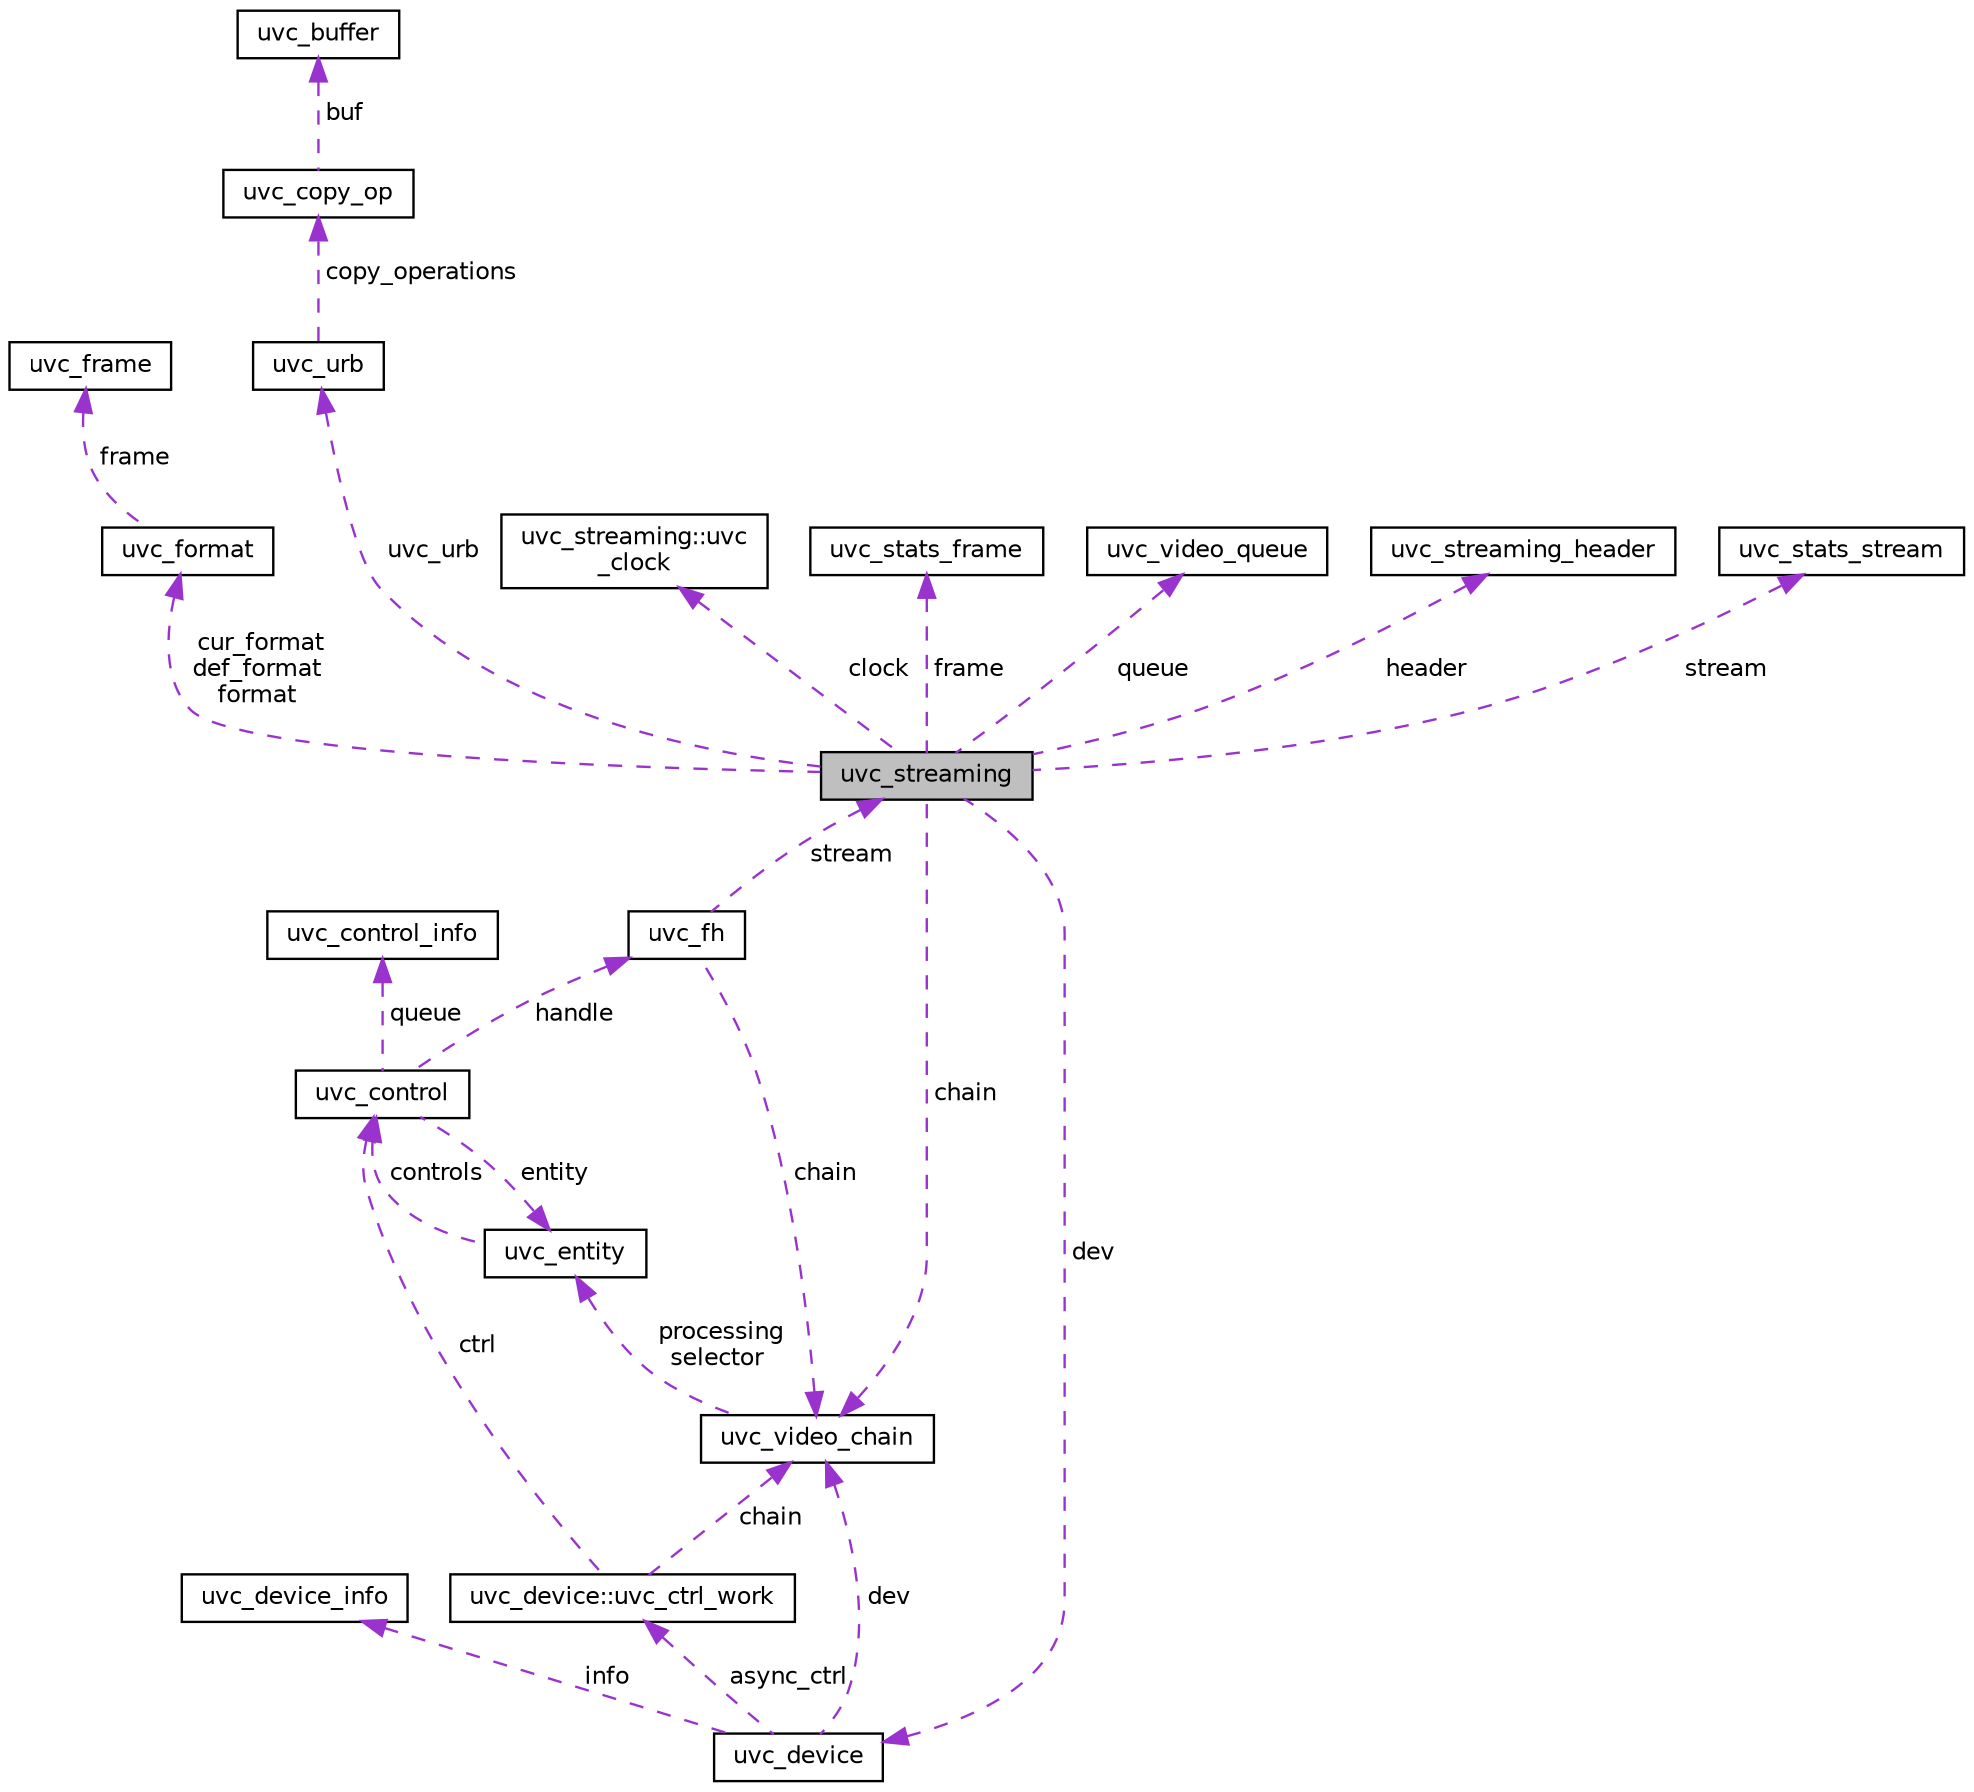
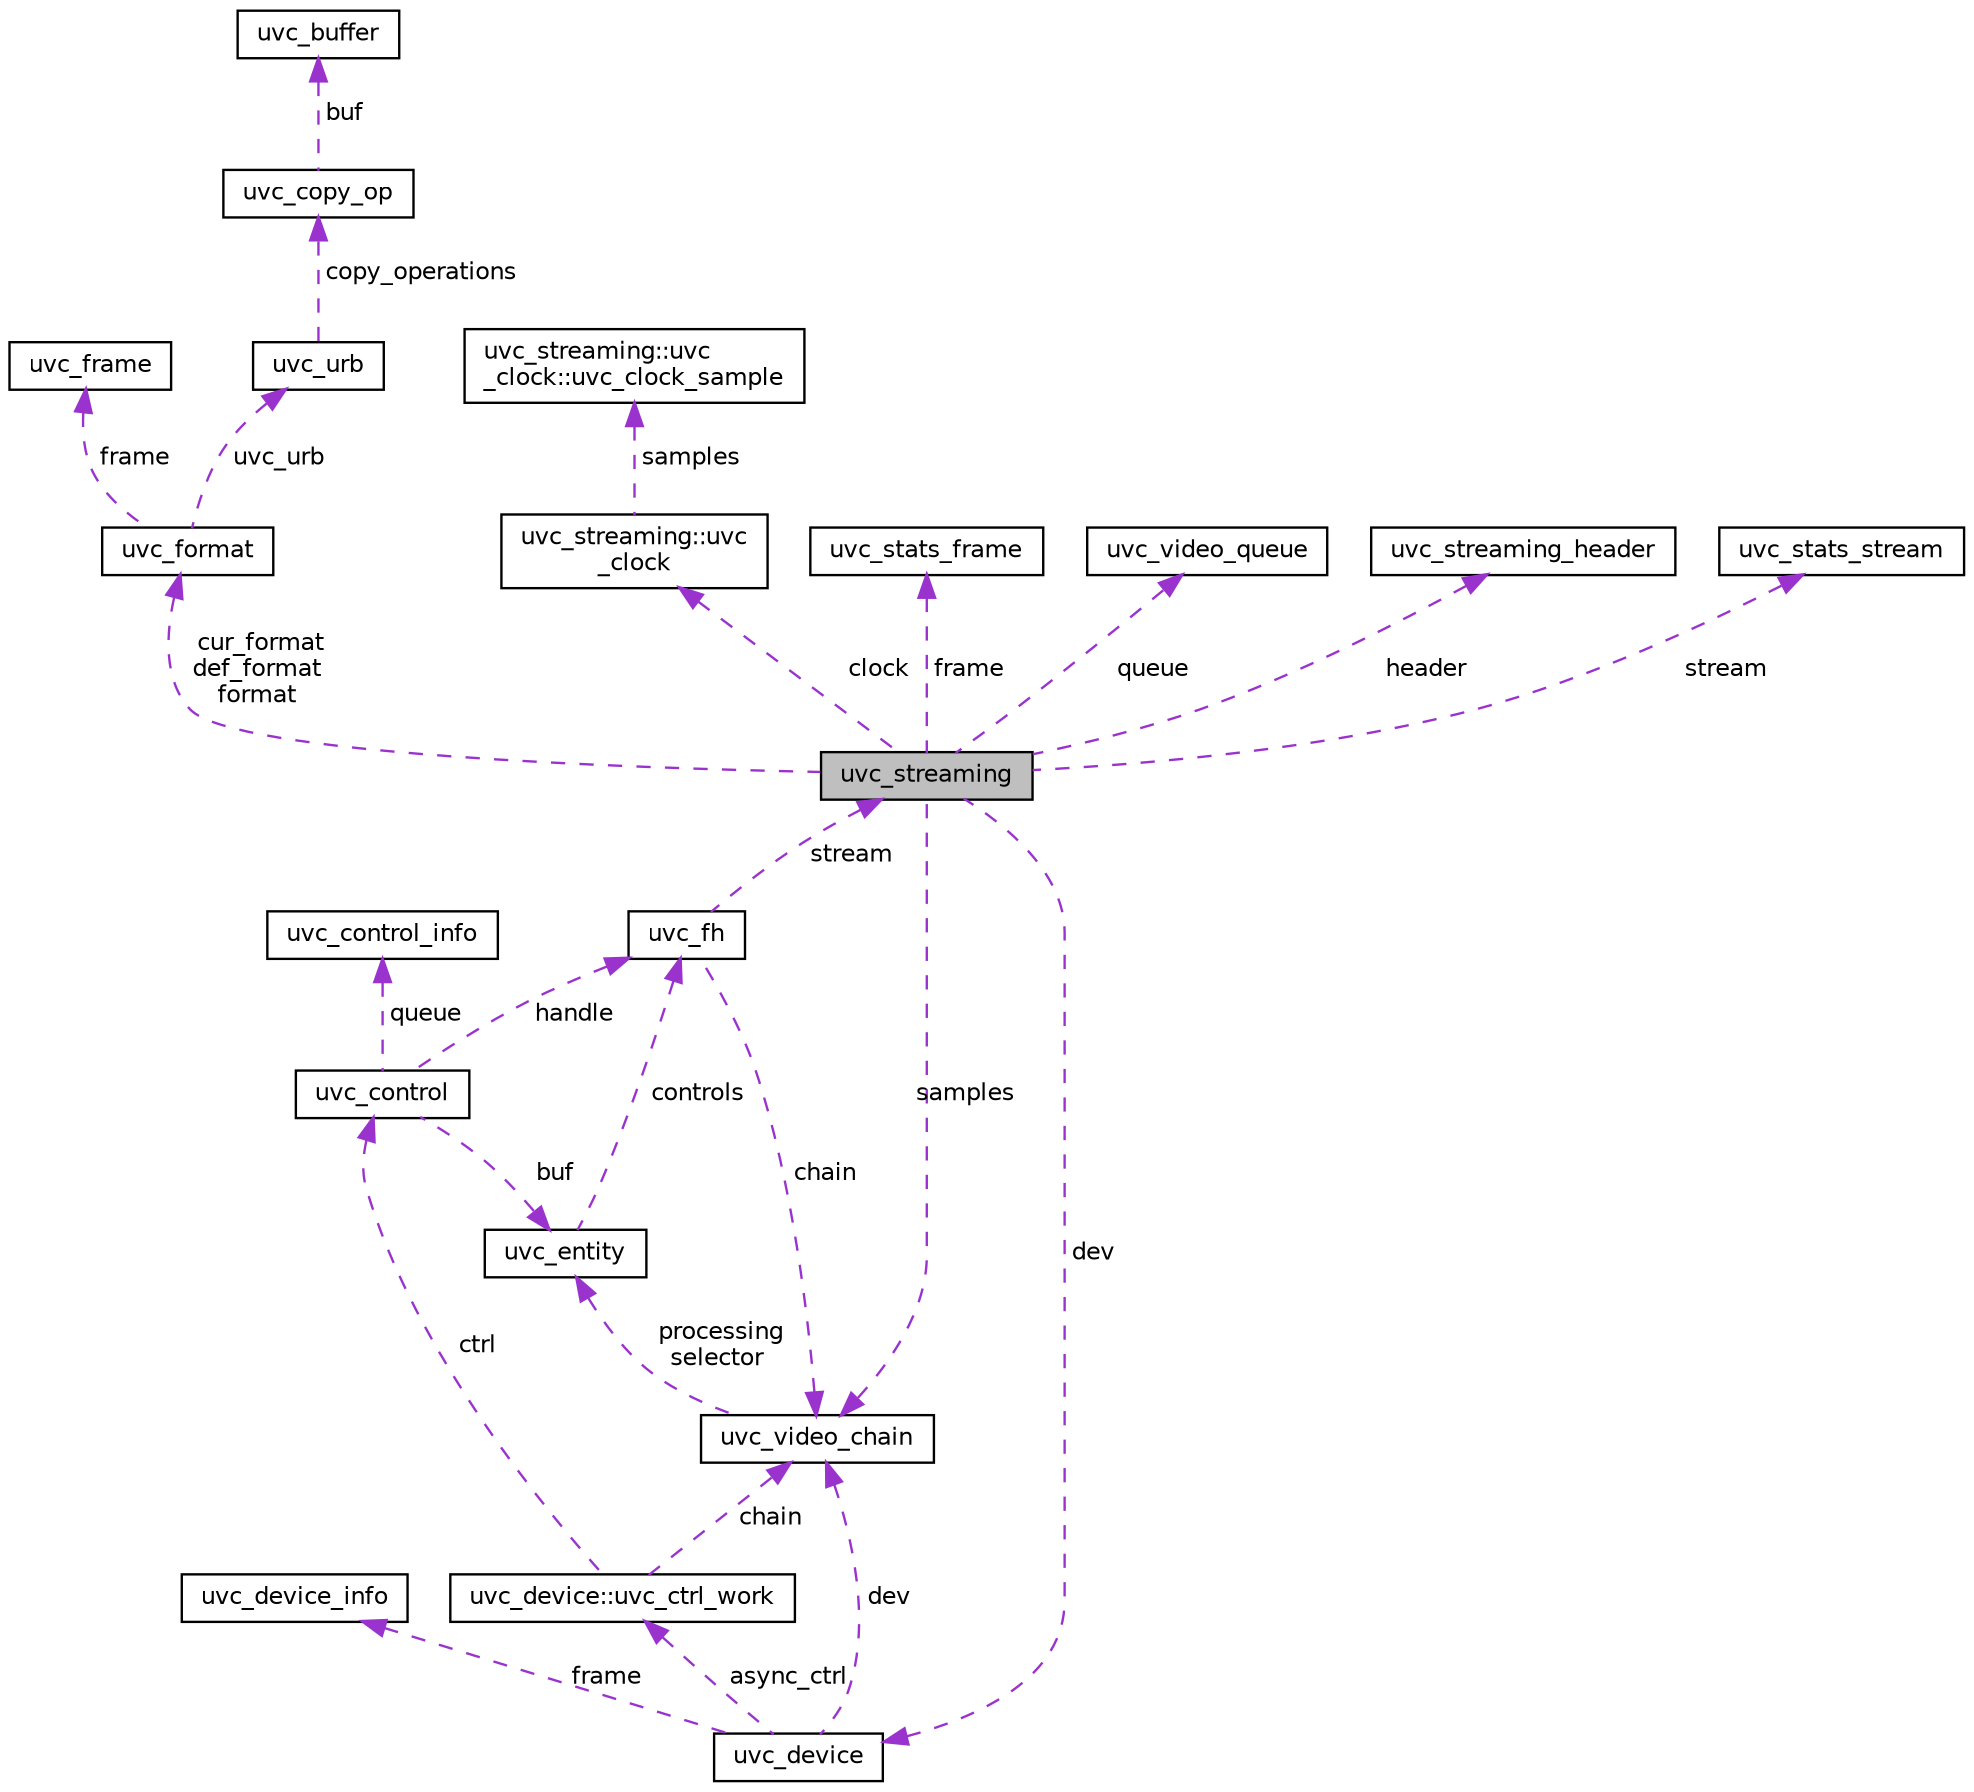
none -> (634, 366)
(500, 676) -> (218, 459)
(962, 1094) -> (962, 1094)
(551, 1174) -> (551, 1174)
(408, 1212) -> (630, 1107)
(604, 1678) -> (604, 1678)
